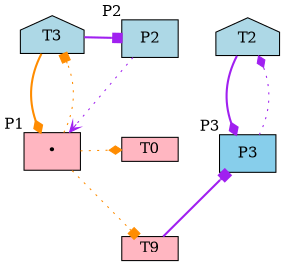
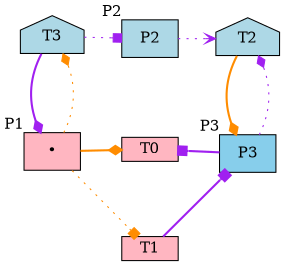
(98, 38) -> (98, 38)
(31, 87) -> (31, 87)
(227, 89) -> (227, 89)
(105, 91) -> (192, 39)
(73, 99) -> (73, 99)
(95, 151) -> (95, 151)
none -> (204, 152)
(150, 249) -> (150, 249)
